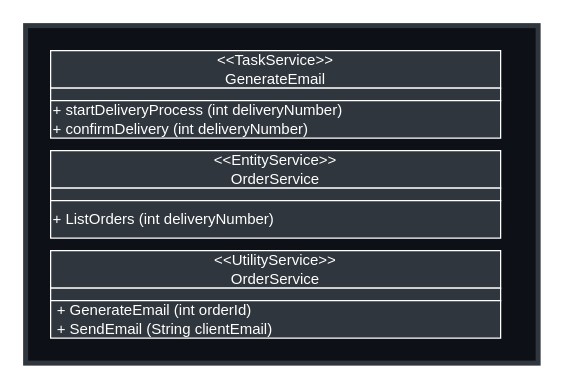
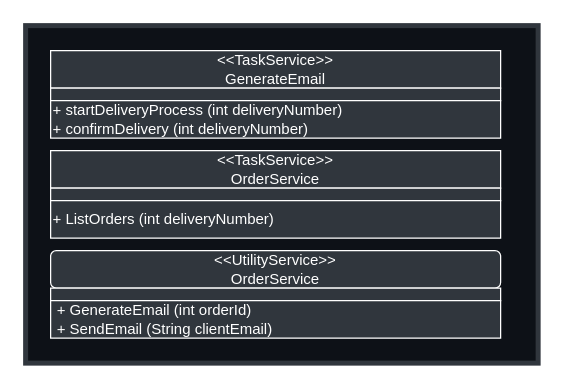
(276, 169) -> (276, 169)
(276, 269) -> (276, 269)
